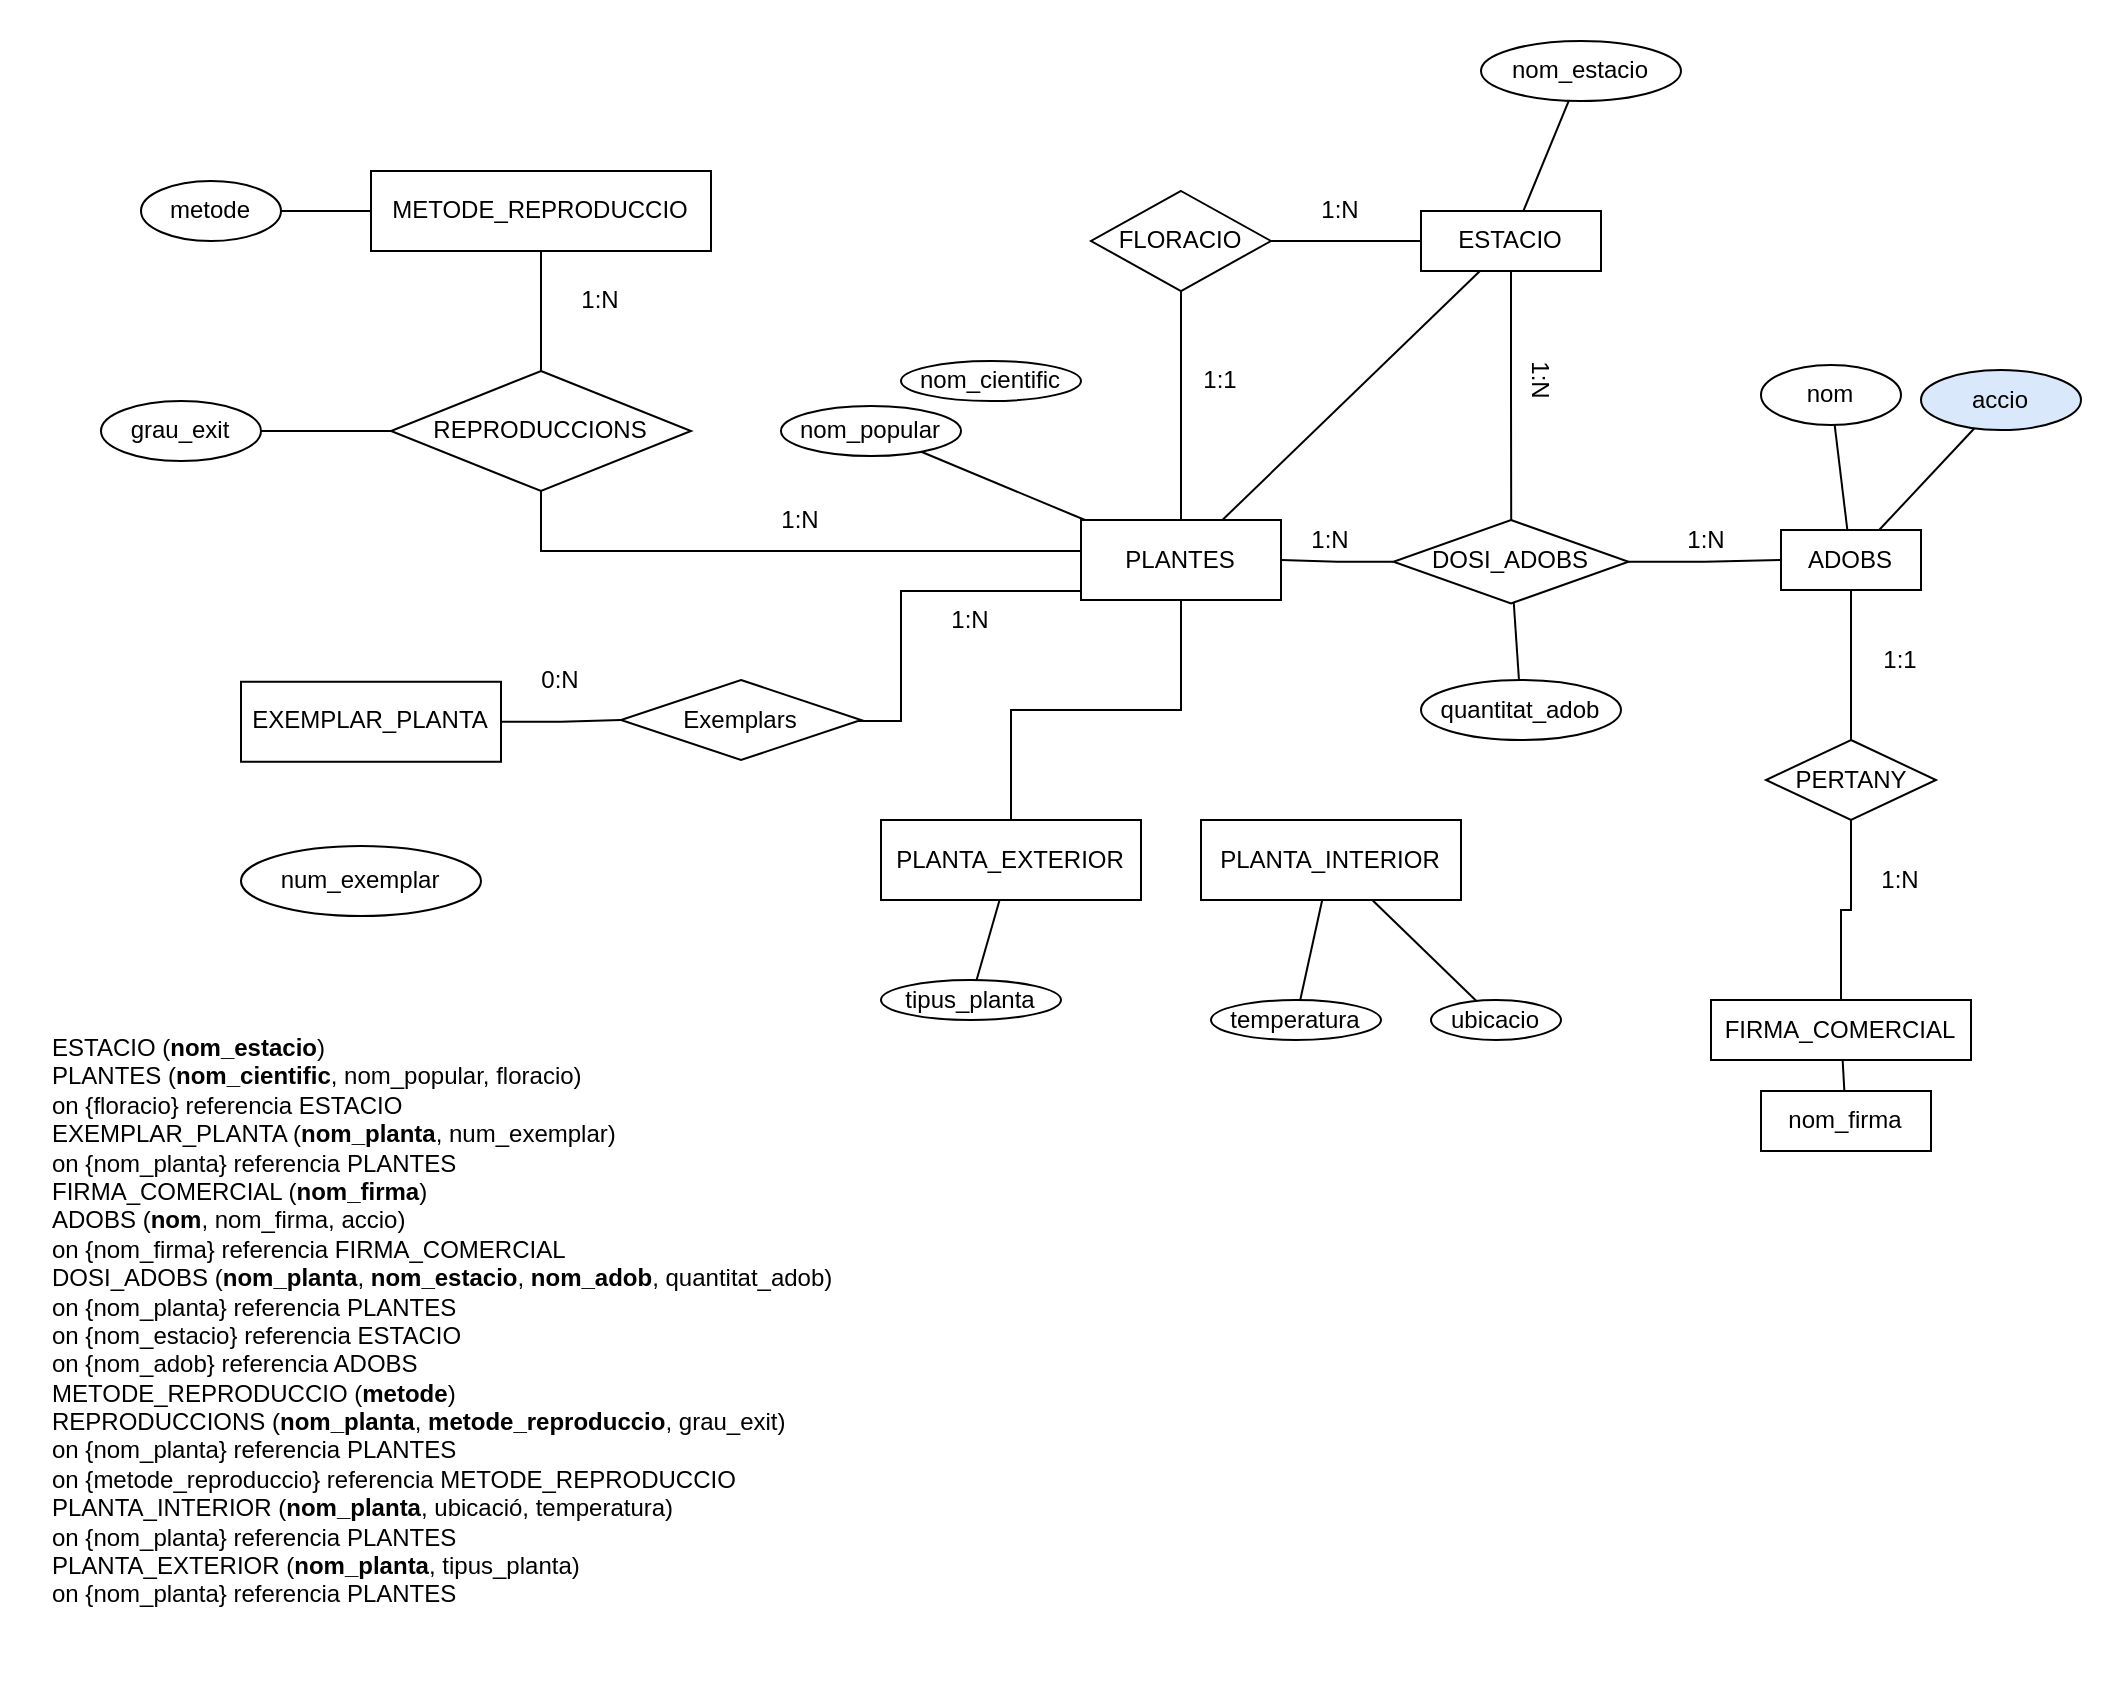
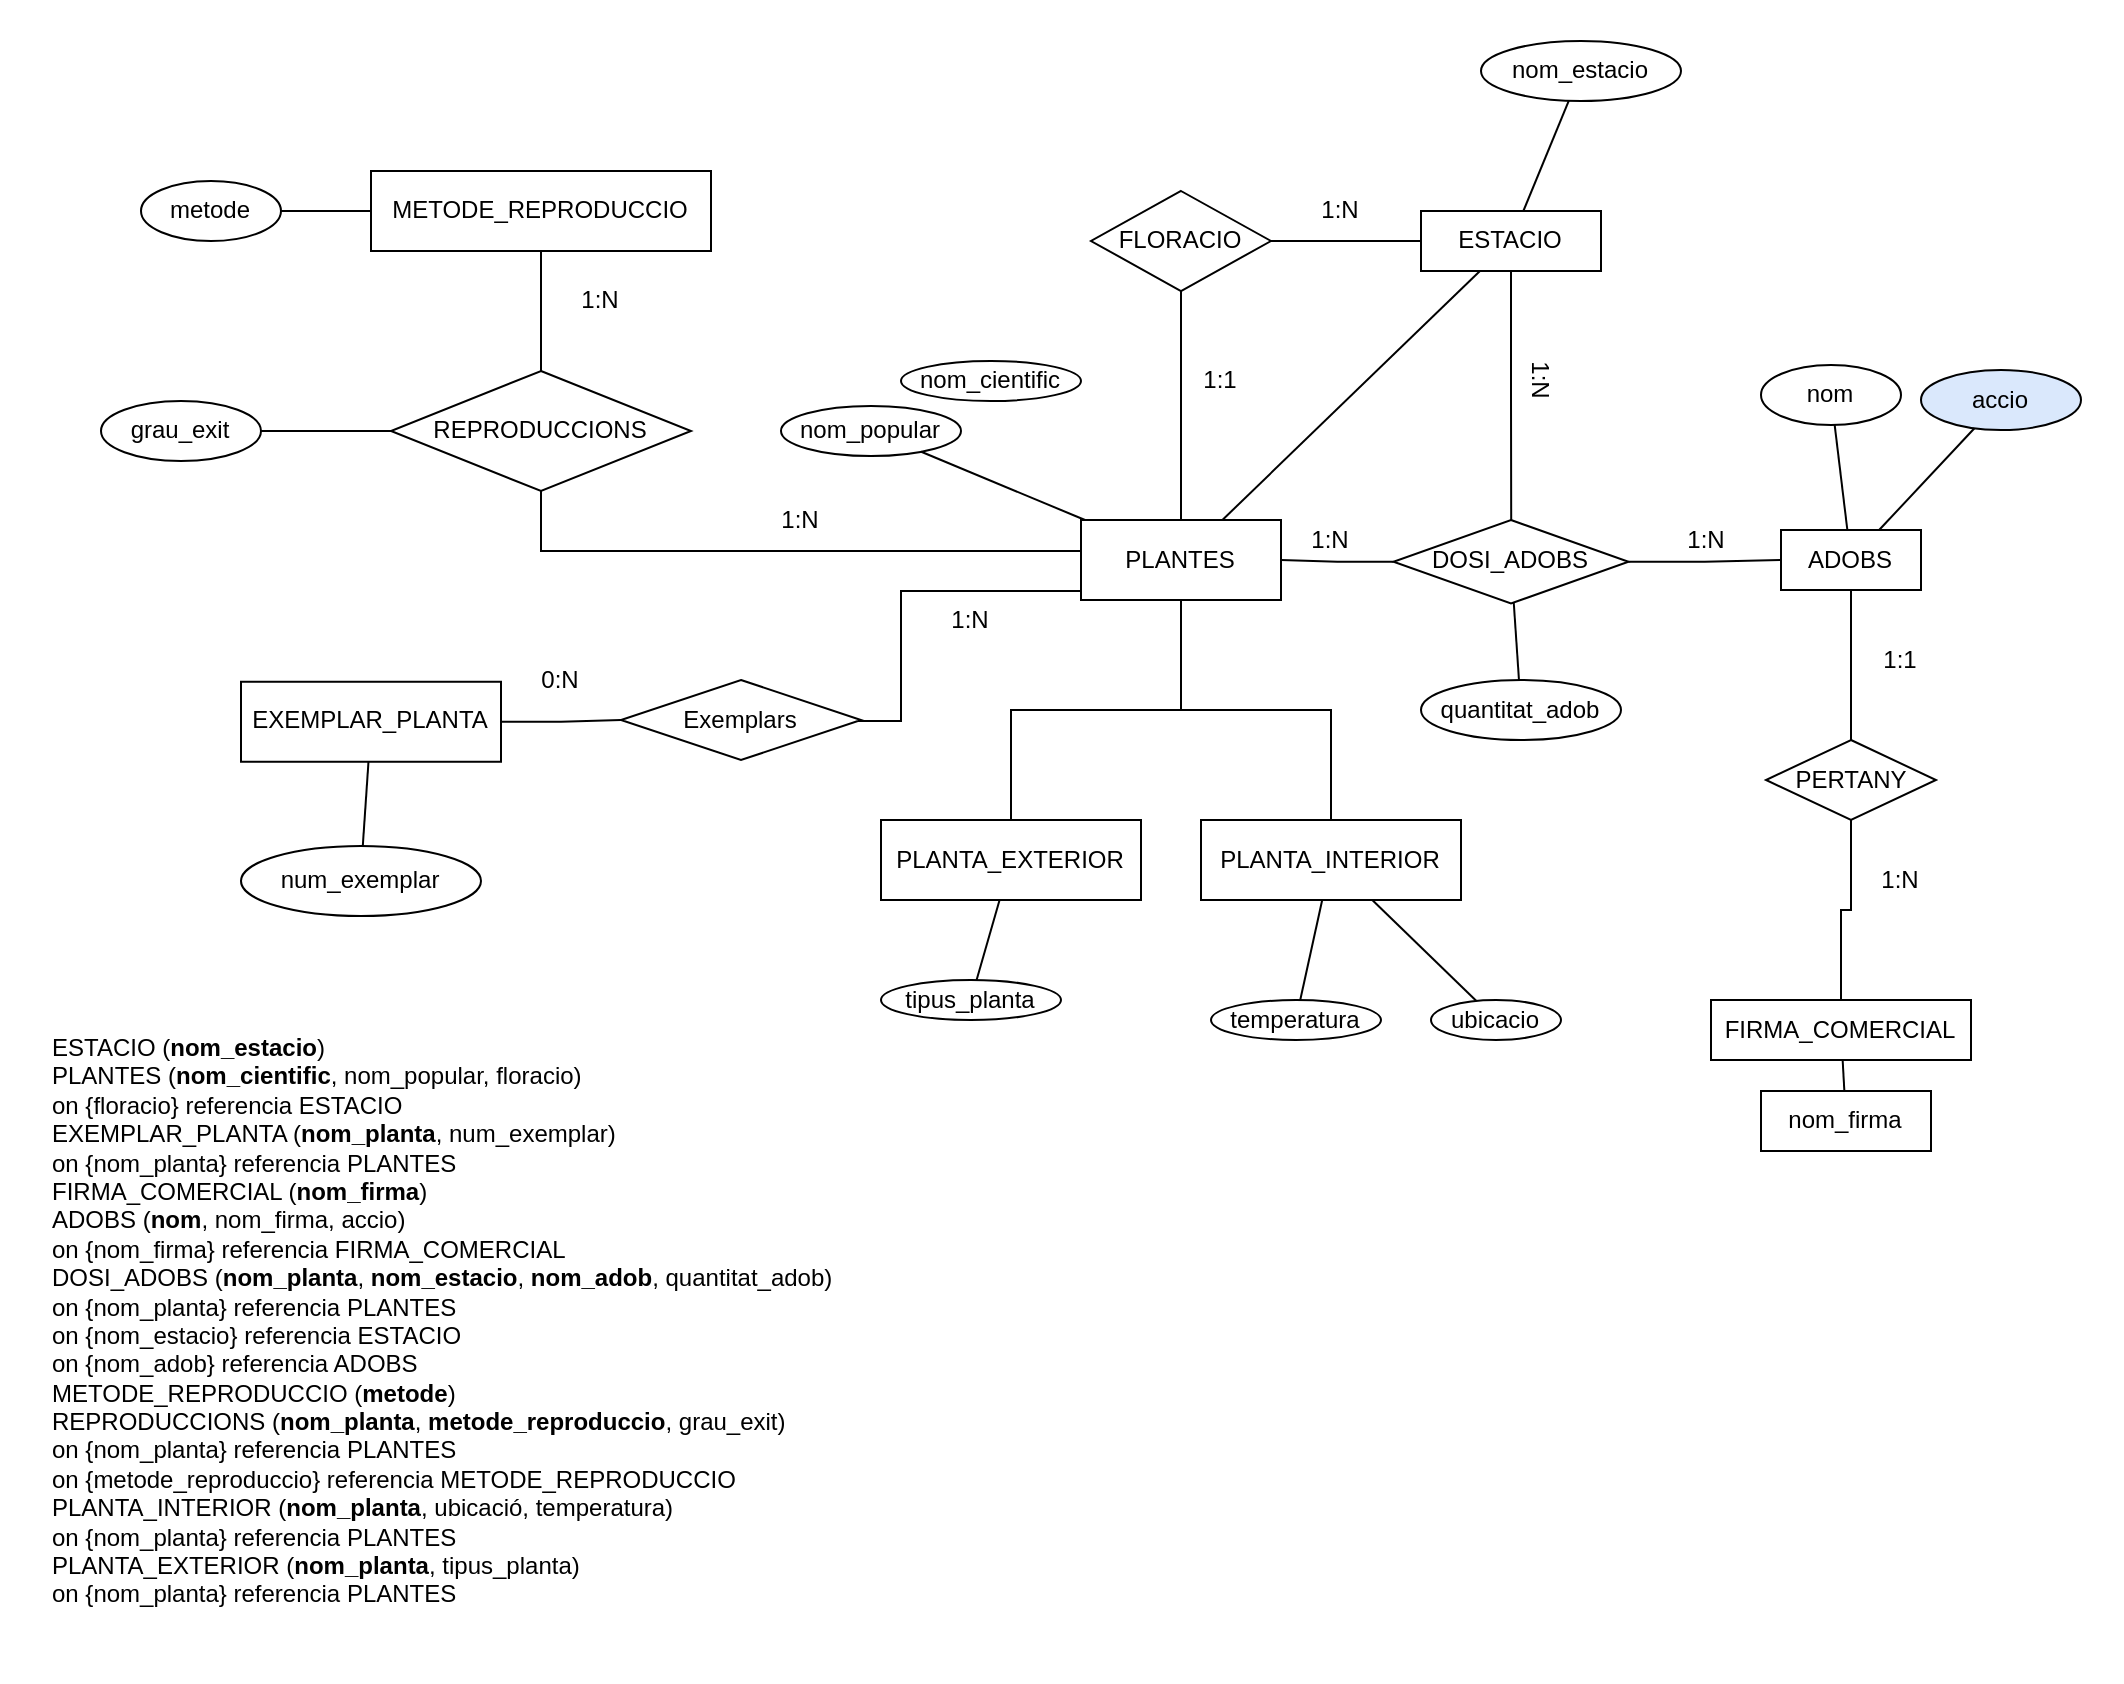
none -> (1313, 710)
none -> (366, 804)
